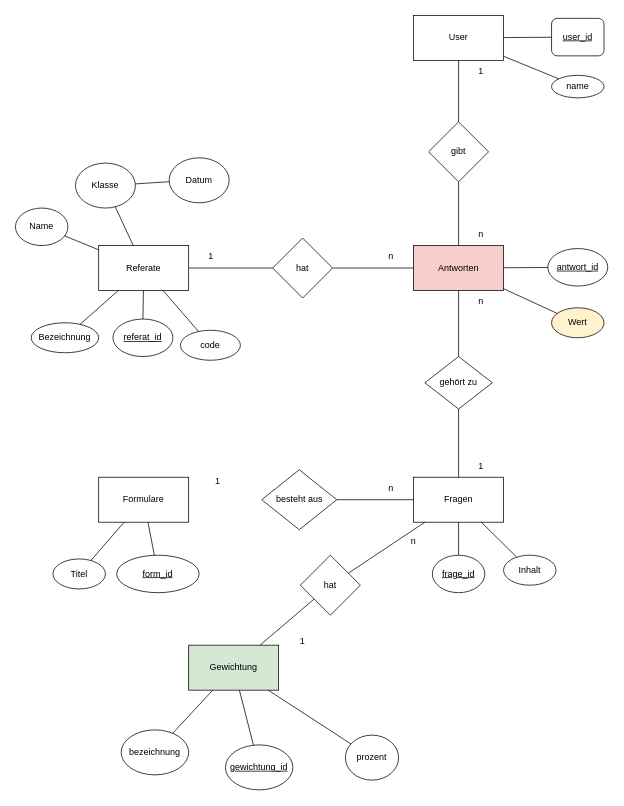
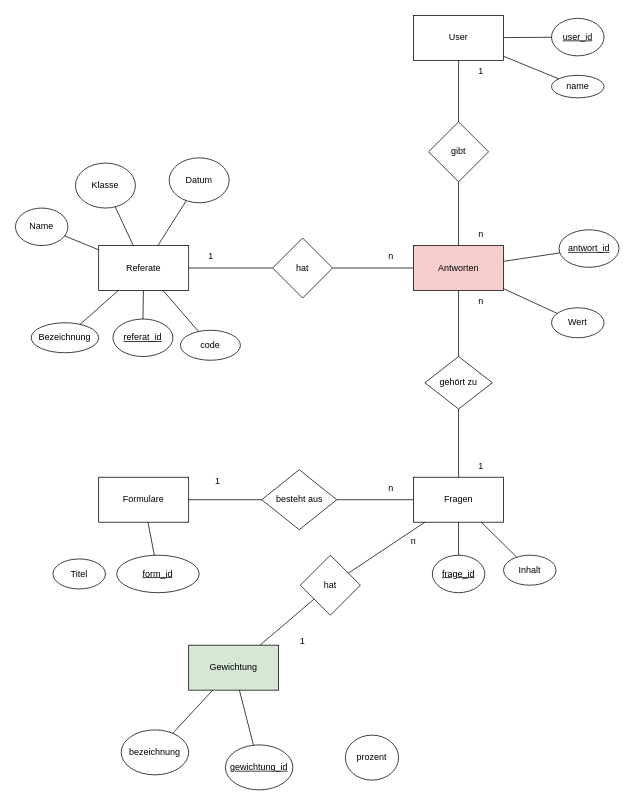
(578, 37) -> (578, 37)
(153, 183) -> (172, 223)
(578, 267) -> (589, 249)
(578, 323) -> (578, 323)
none -> (225, 500)
(107, 542) -> none
(310, 717) -> none
